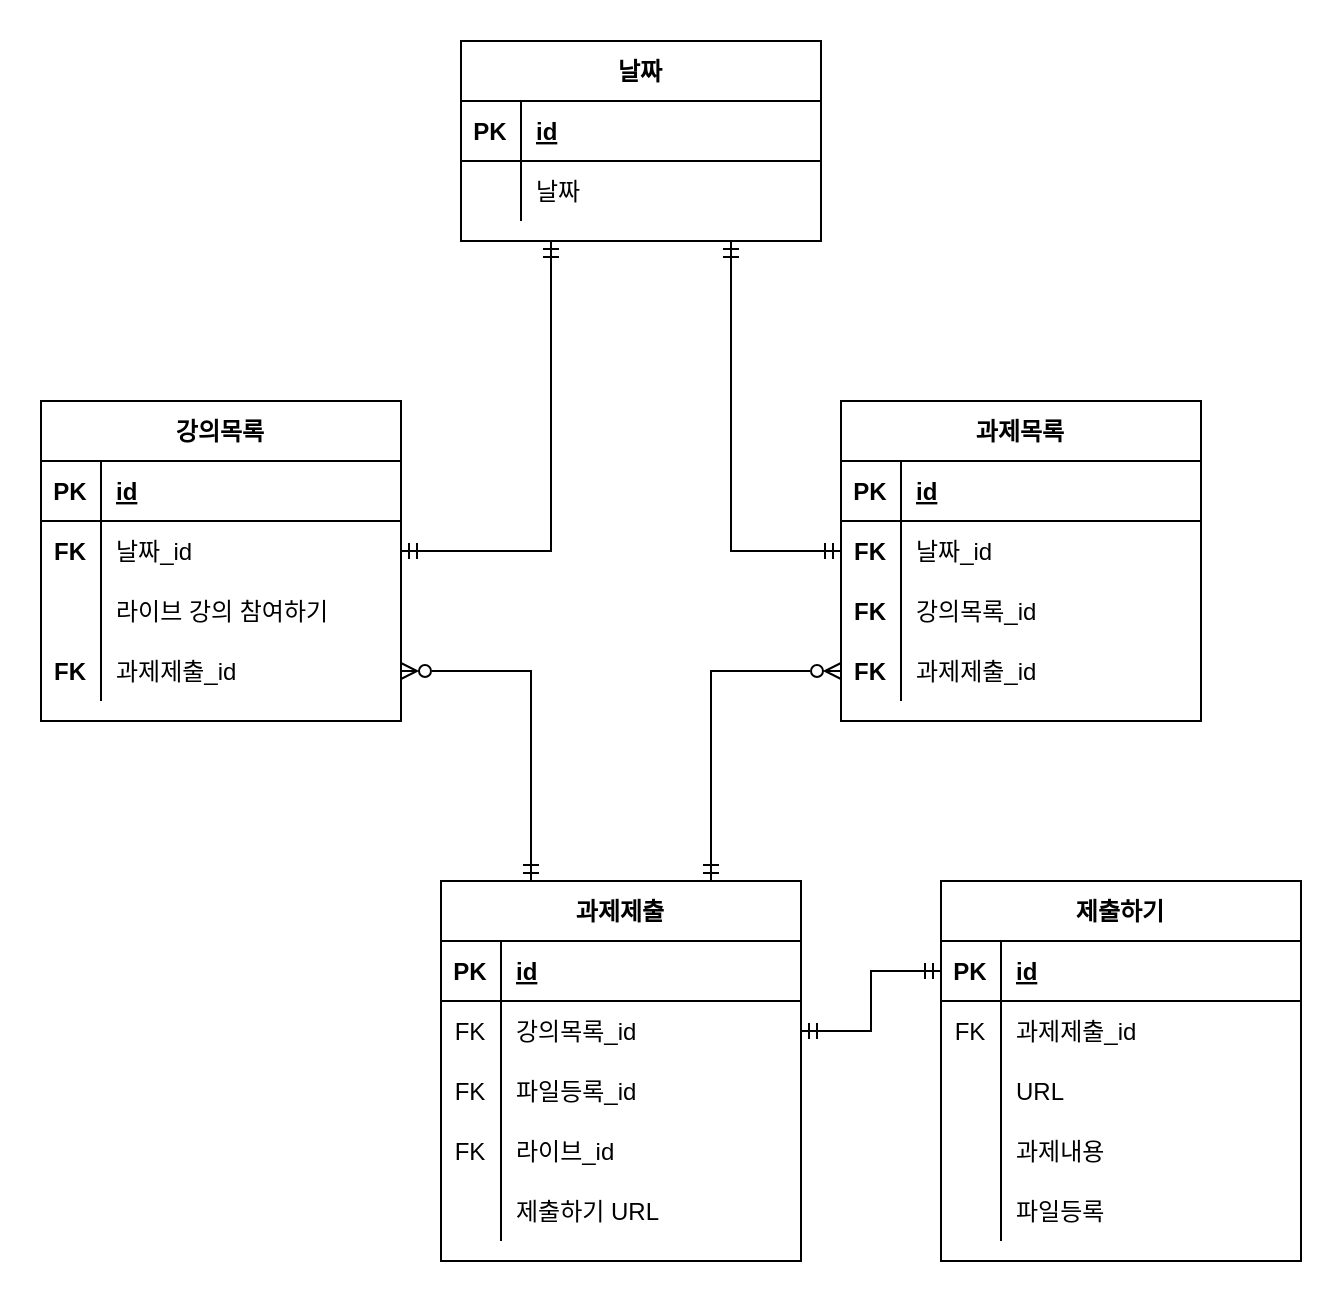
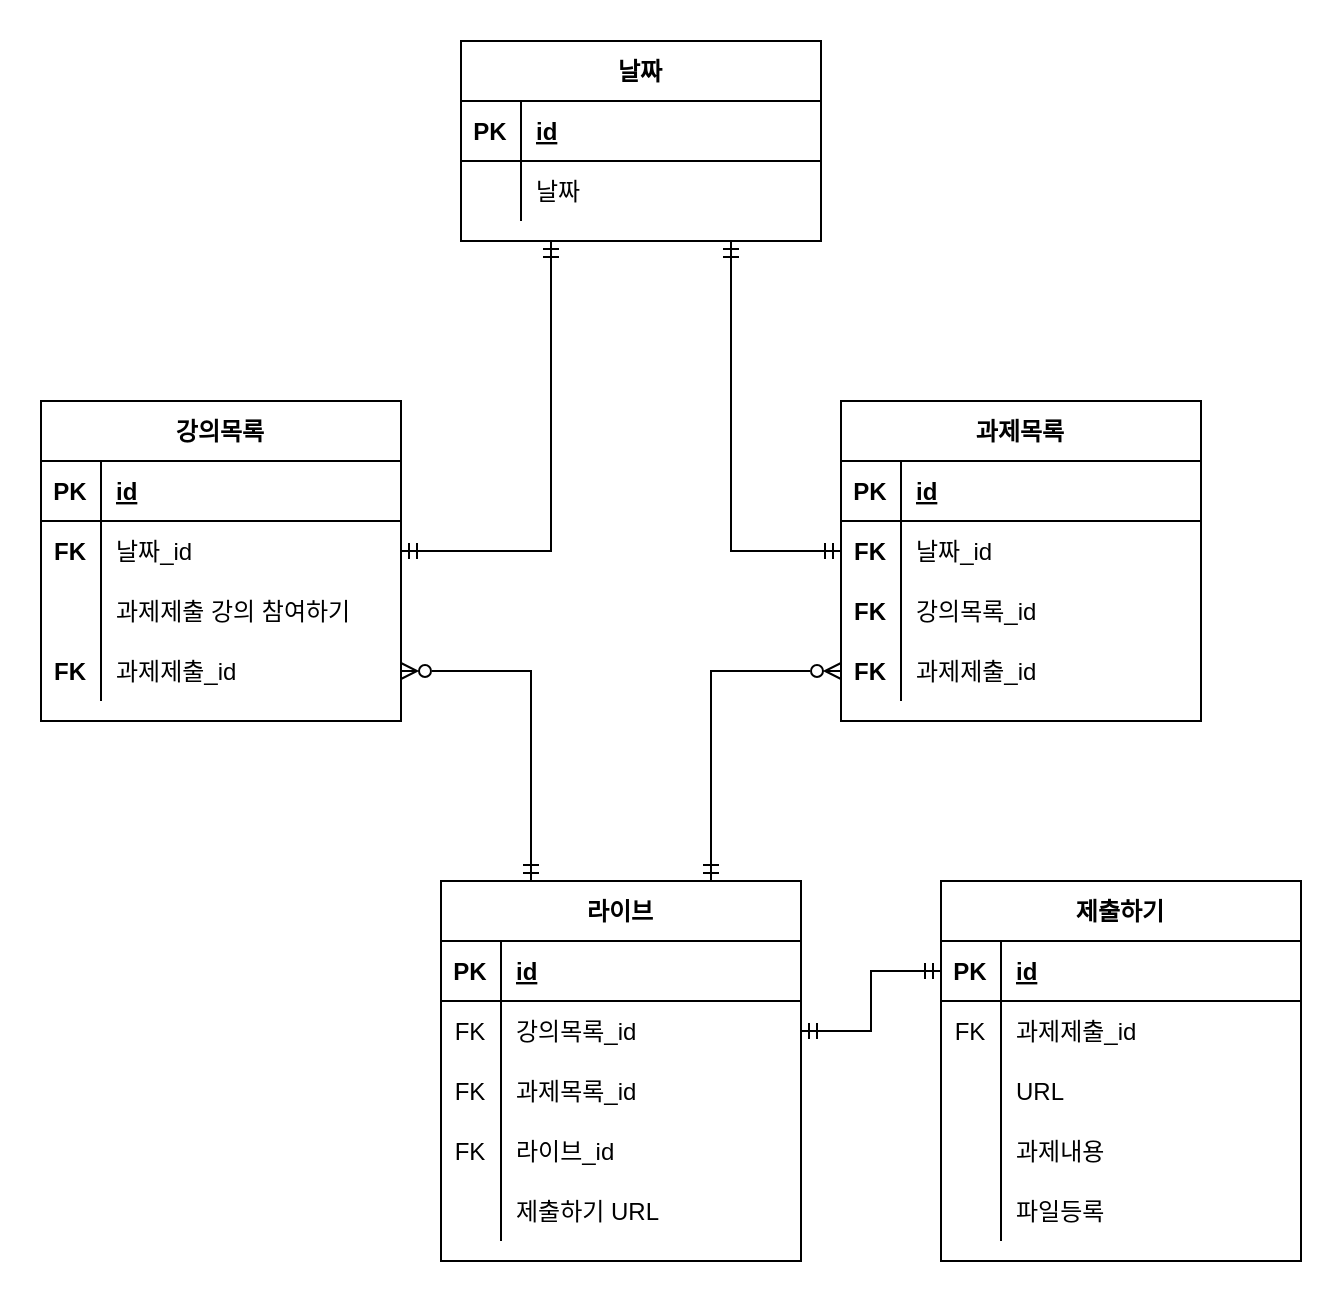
(231, 612) -> (243, 612)
(620, 912) -> (620, 912)
(581, 1092) -> (581, 1092)
